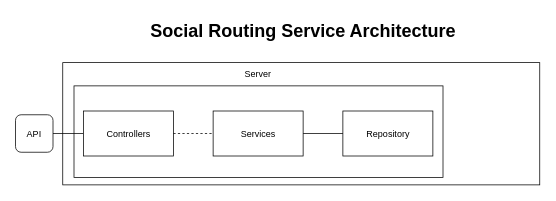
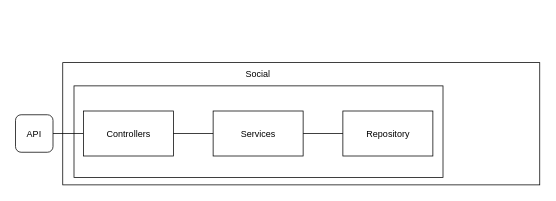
(328, 33) -> none
(258, 75) -> (258, 75)
(194, 134) -> (194, 134)
